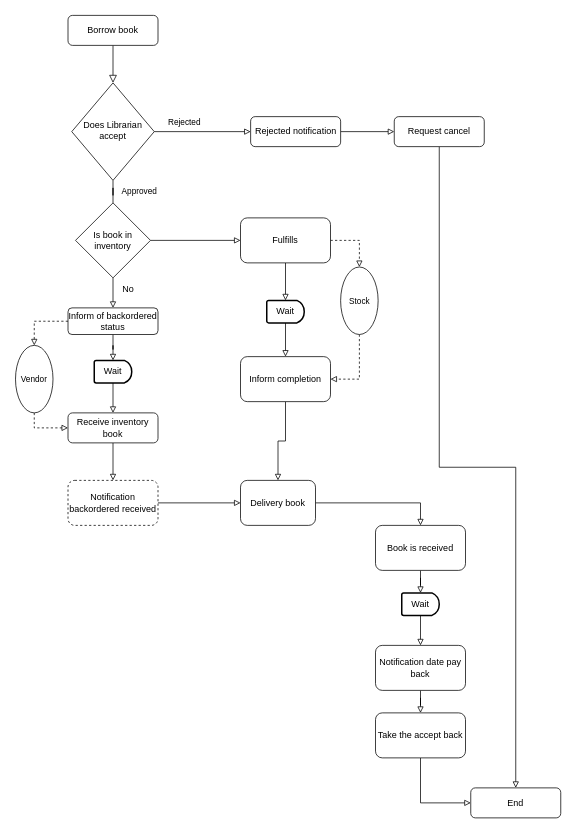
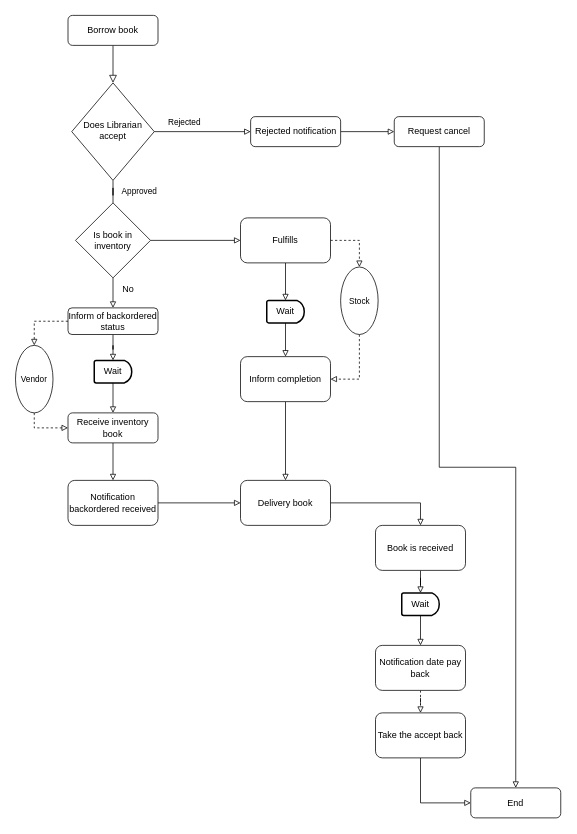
(113, 503) -> (113, 503)
(278, 503) -> (285, 503)
(420, 705) -> (420, 705)
